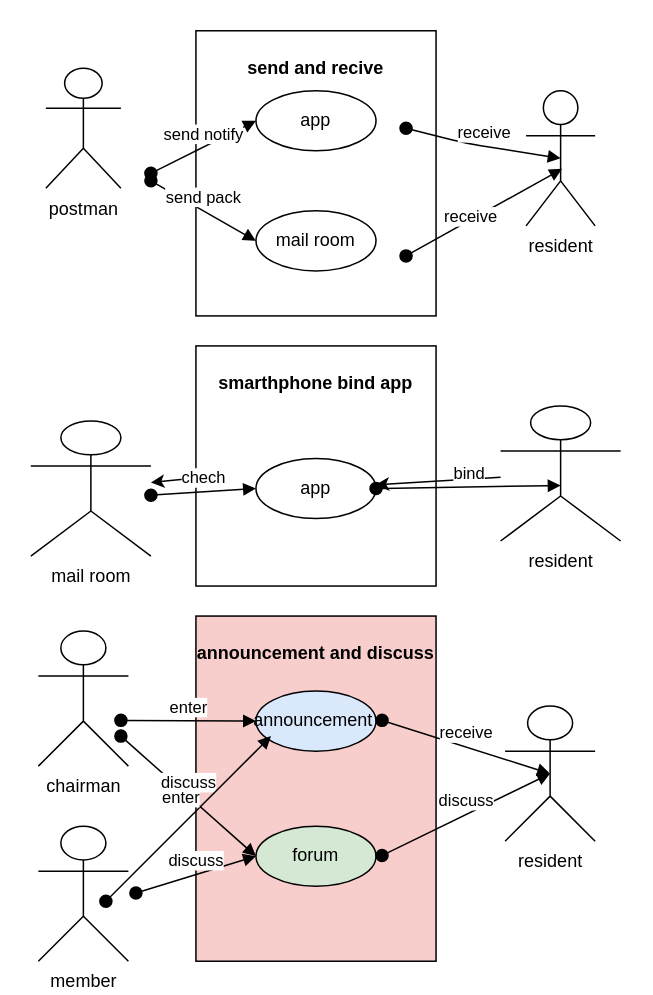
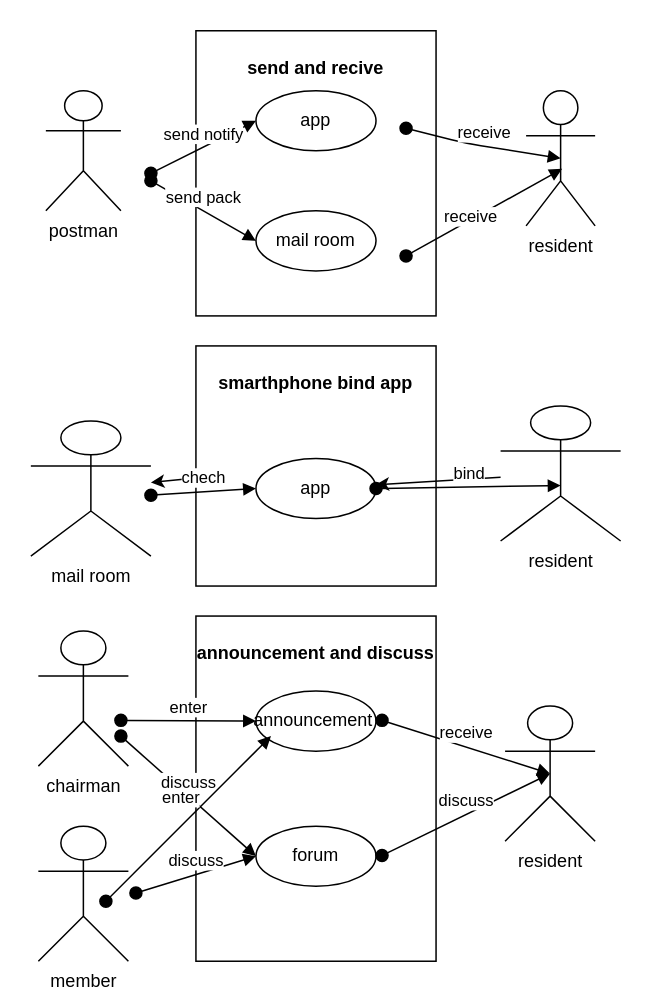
(83, 128) -> (83, 151)
(316, 721) -> (316, 721)
(316, 788) -> (316, 788)
(316, 856) -> (316, 856)
